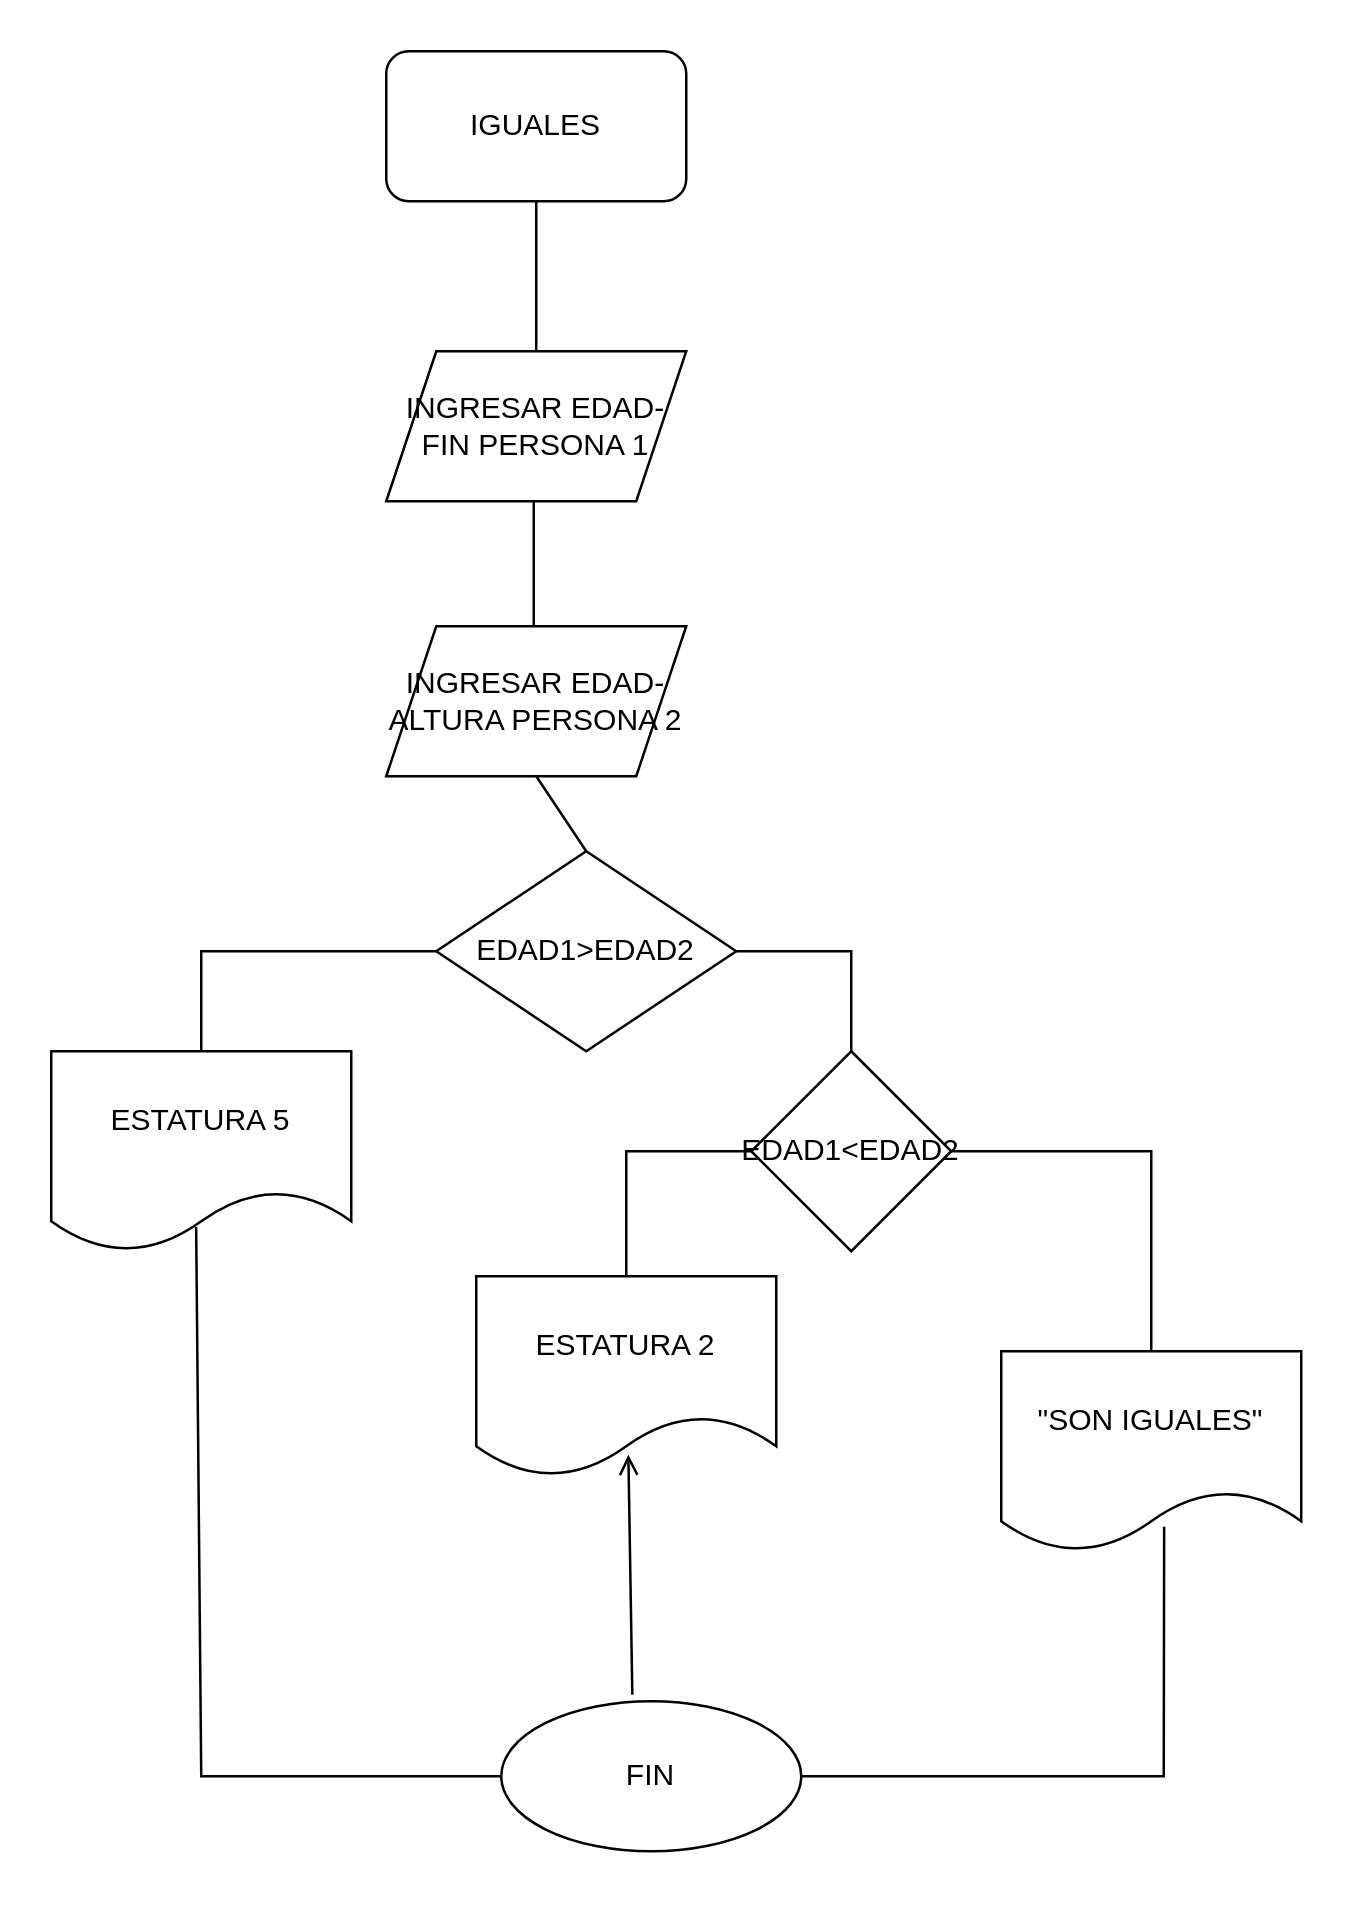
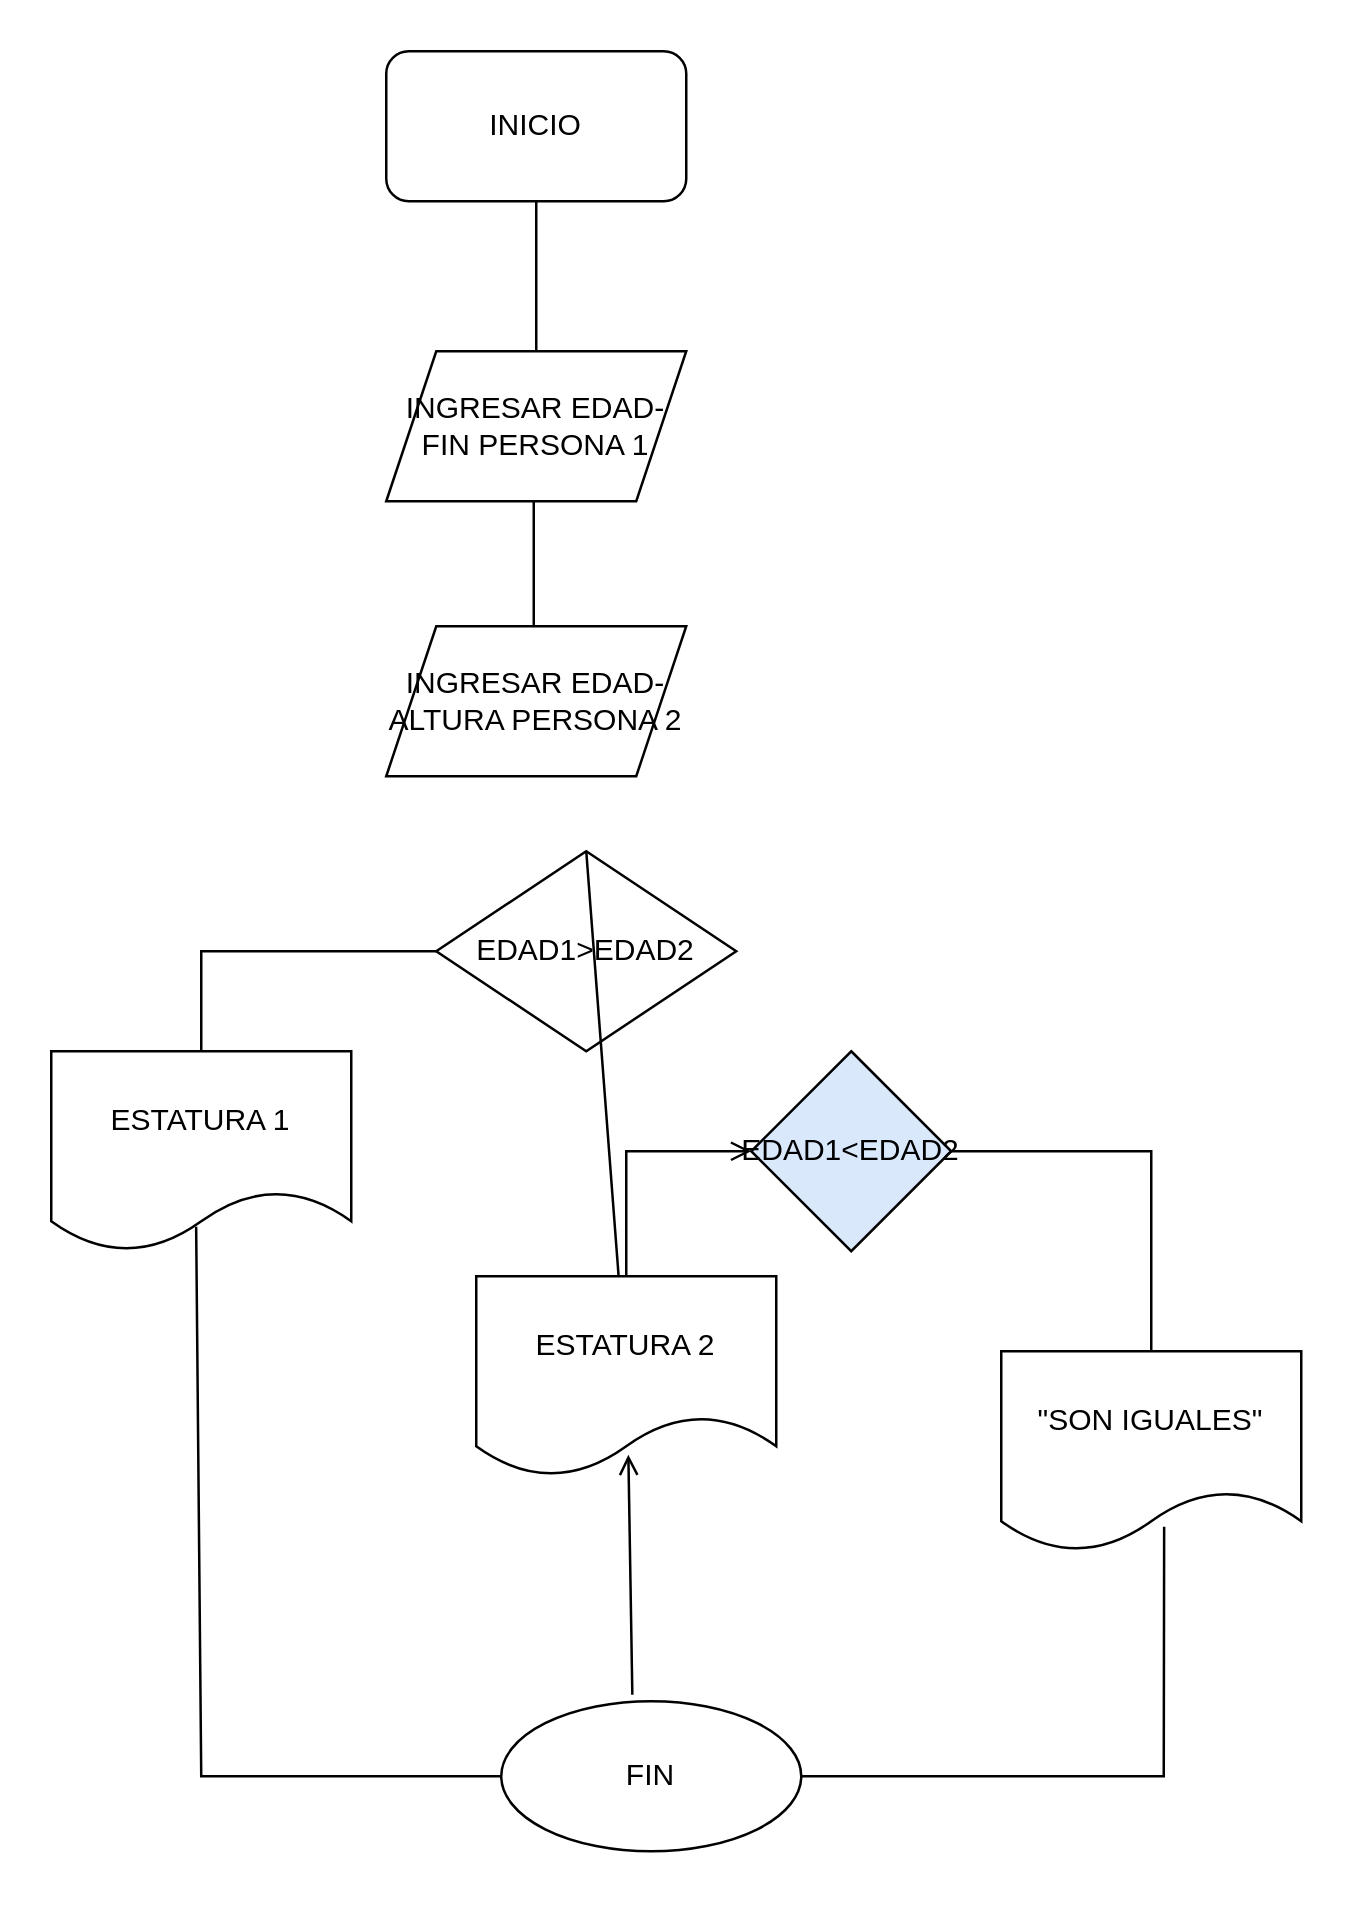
(536, 126) -> (536, 126)
(561, 814) -> (602, 1064)
(843, 951) -> none
(201, 1121) -> (201, 1121)
(744, 1151) -> (742, 1151)
(851, 1151) -> (851, 1151)
